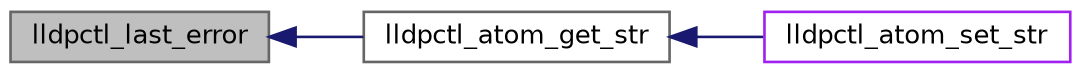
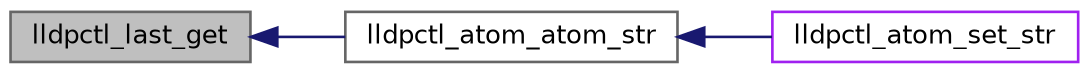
(140, 37) -> (130, 37)
(517, 37) -> (511, 37)
